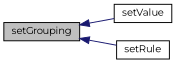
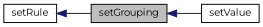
(103, 43) -> (79, 13)
